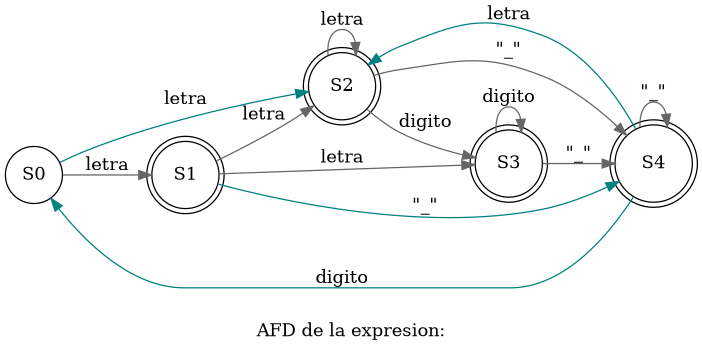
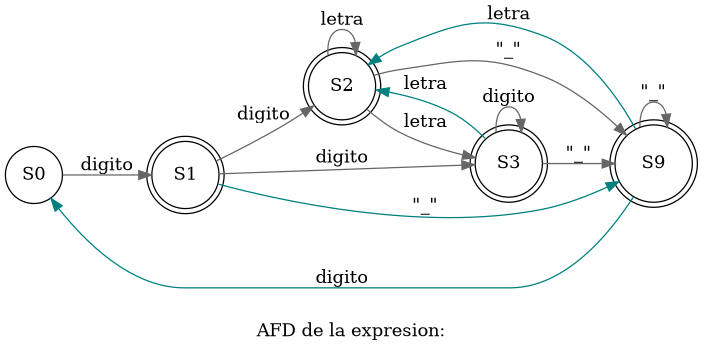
(264, 115) -> (264, 115)
(176, 121) -> (441, 108)
(425, 122) -> (425, 122)
(342, 158) -> (342, 158)
(654, 164) -> (654, 164)
(107, 165) -> (107, 165)
